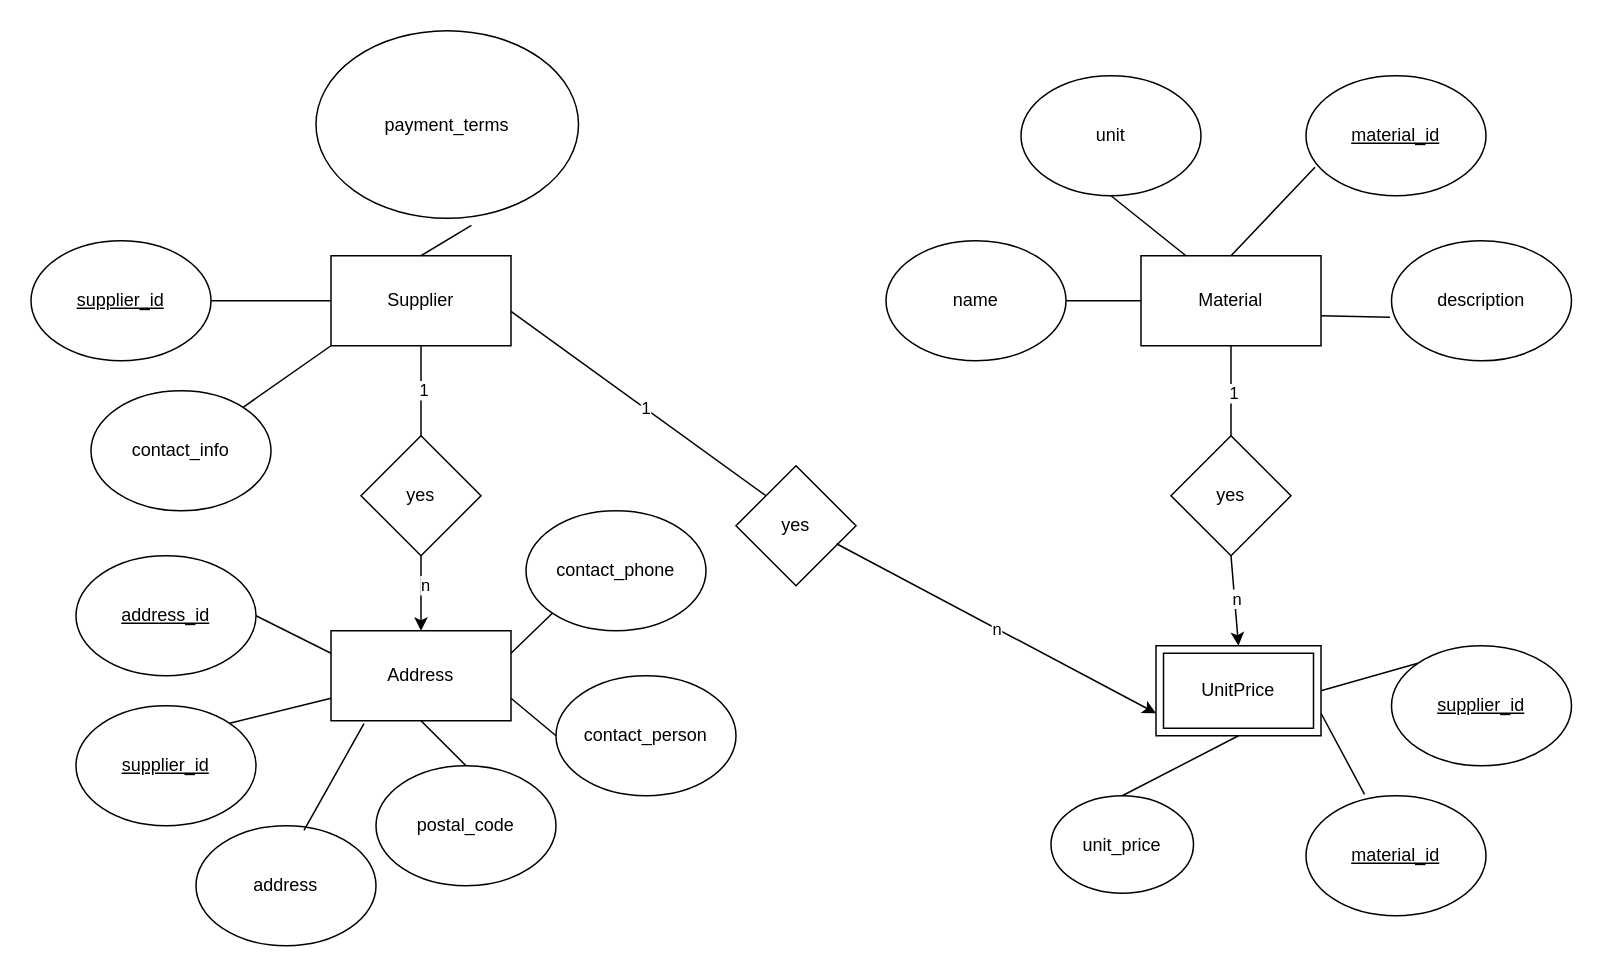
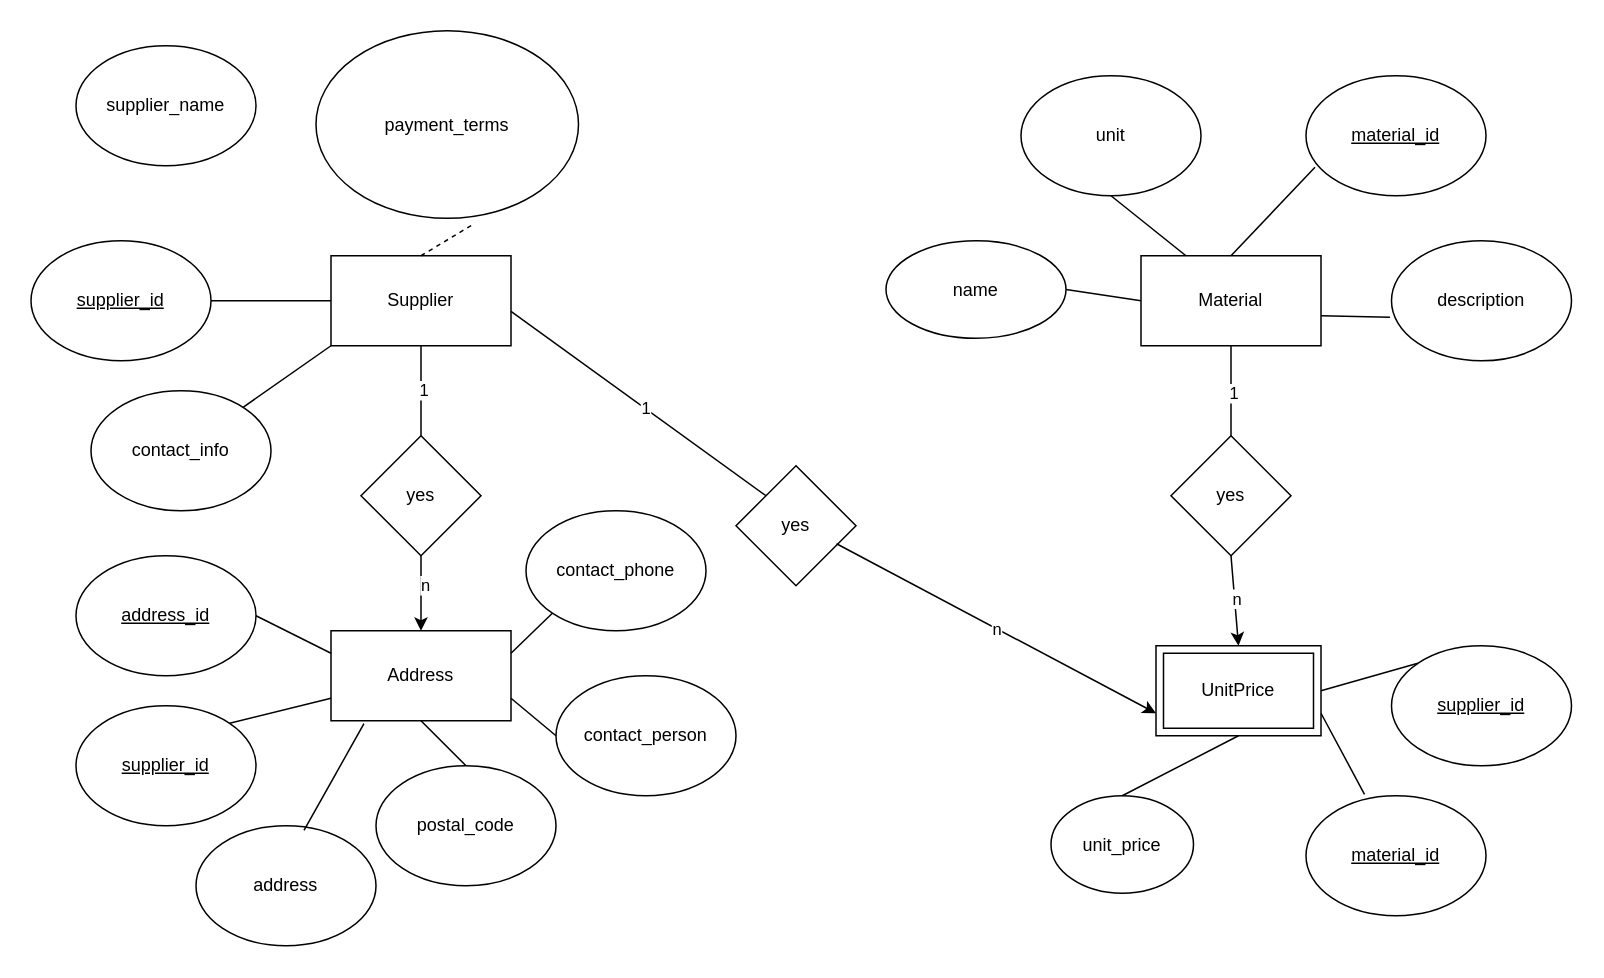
none -> (166, 106)
(445, 241) -> (445, 241)
(976, 301) -> (976, 290)
